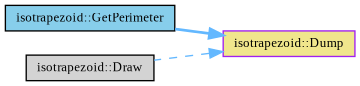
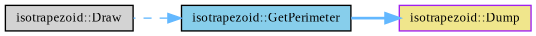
(182, 57) -> (151, 18)
